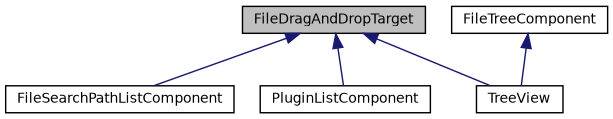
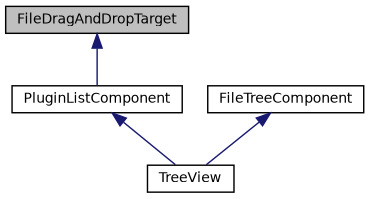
(434, 62) -> (149, 143)
(120, 99) -> none
